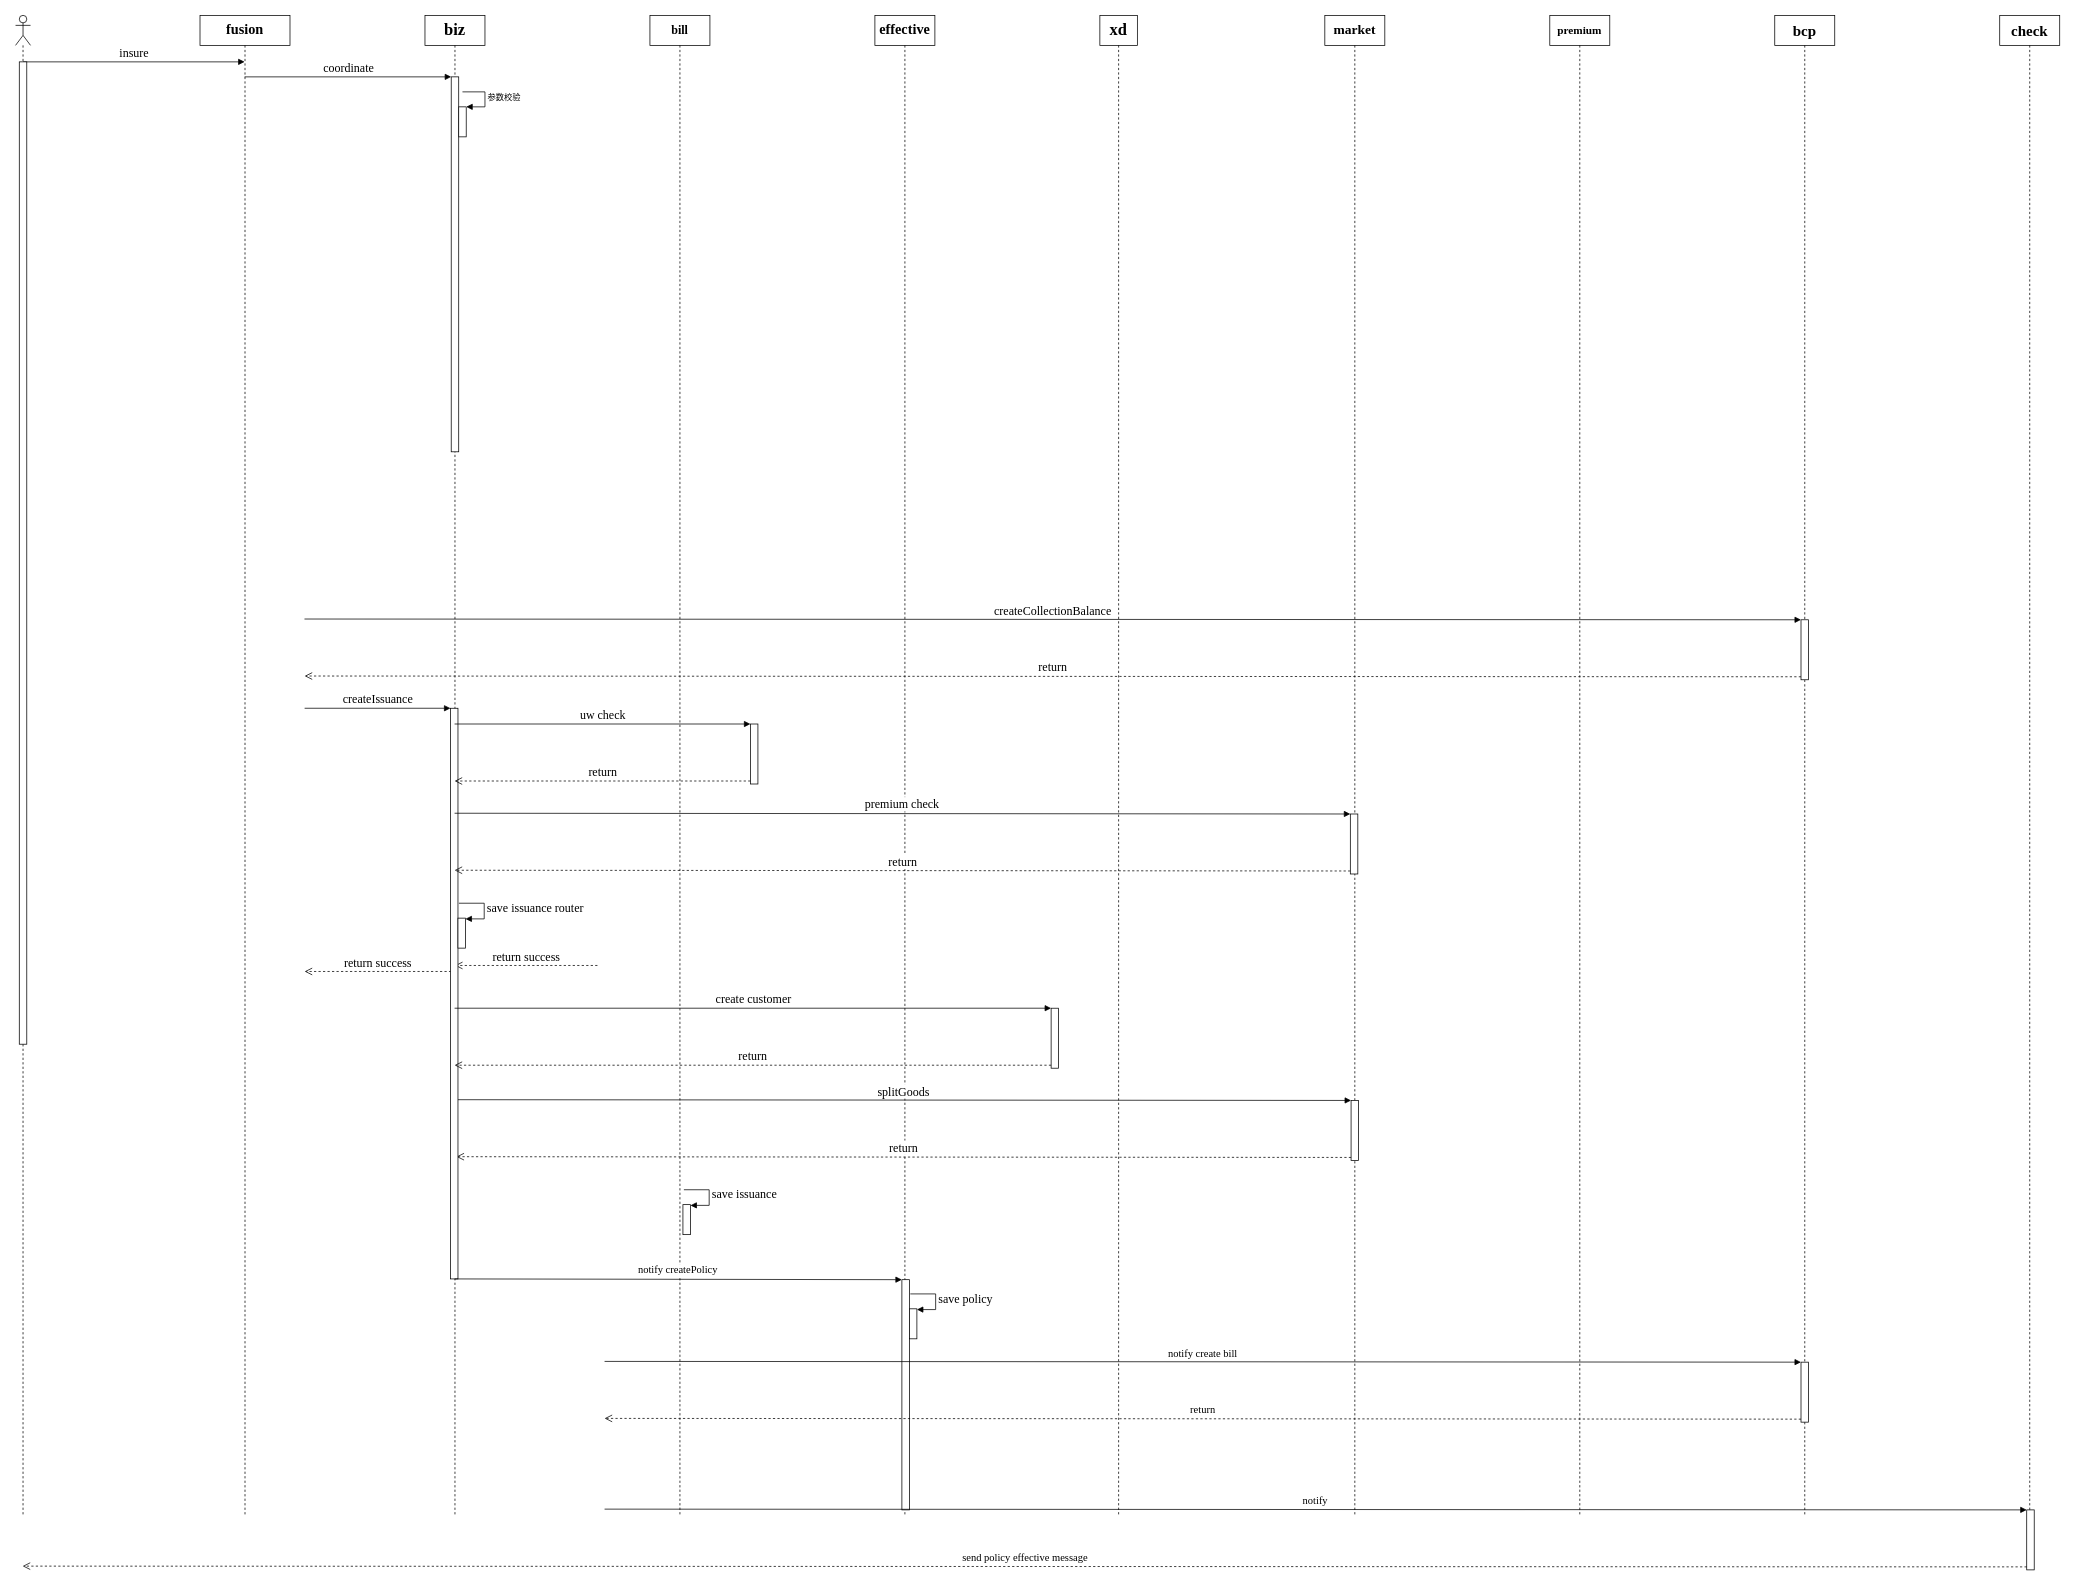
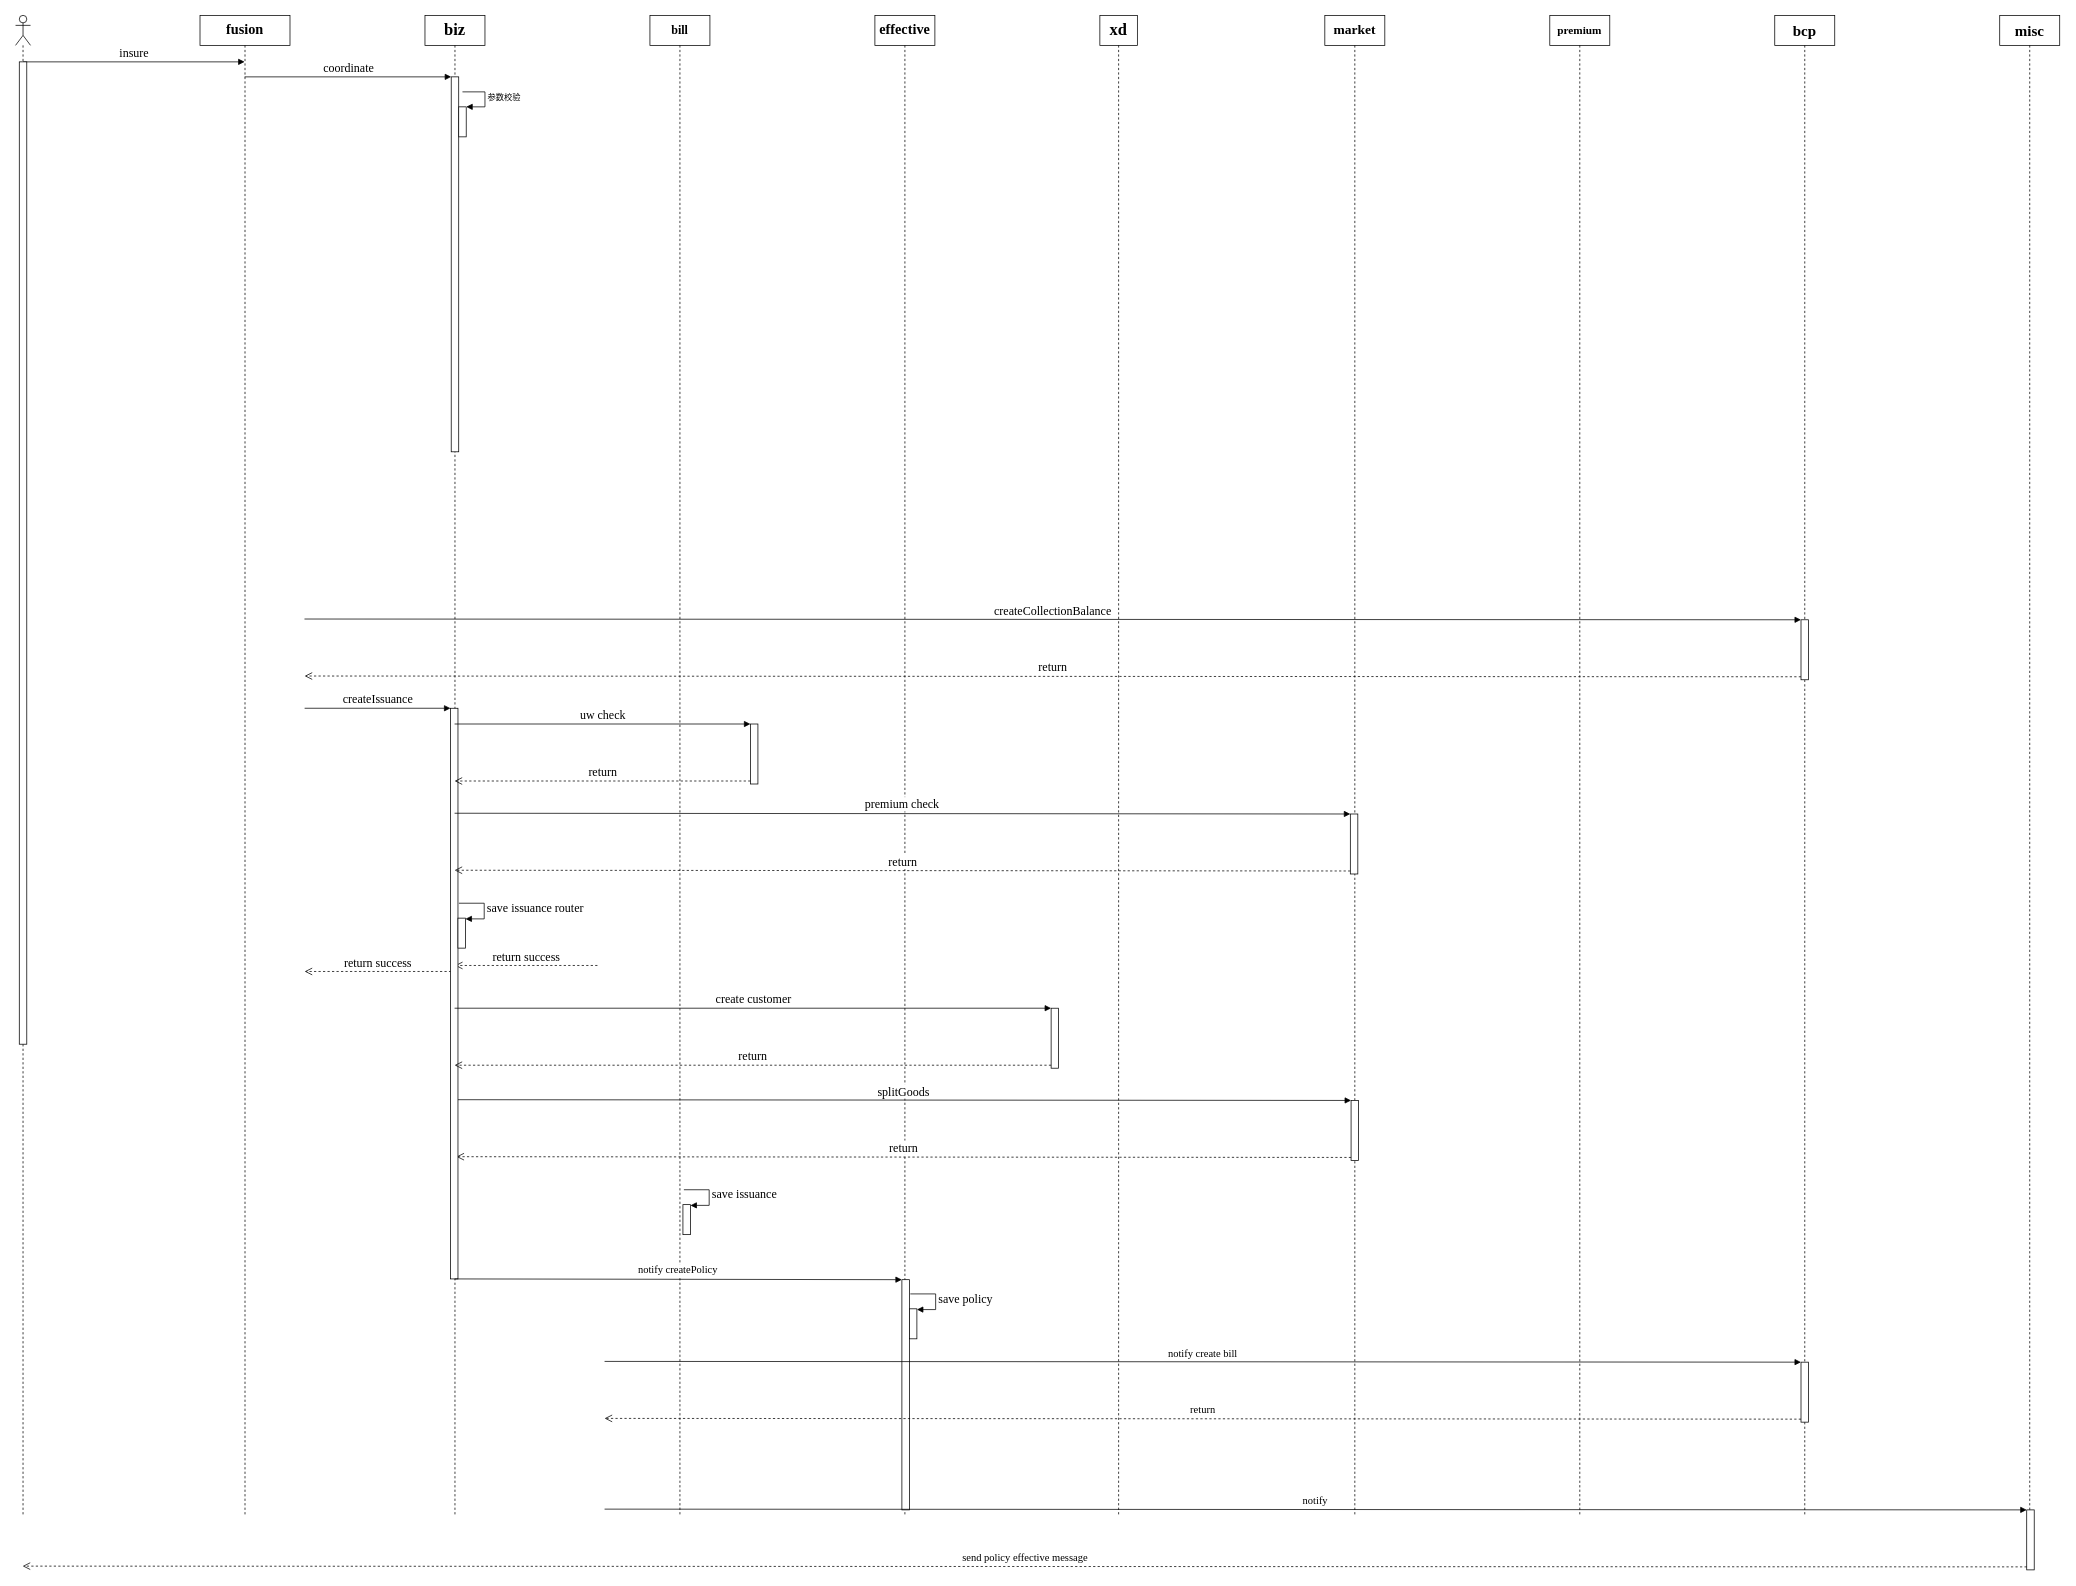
(2030, 30) -> (2030, 30)
